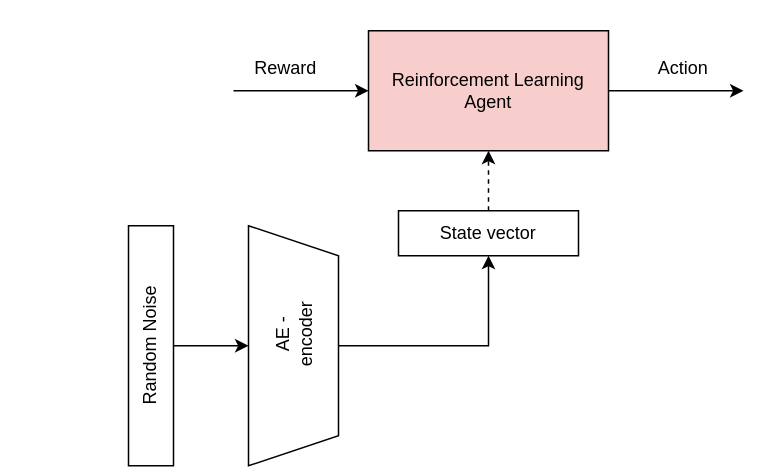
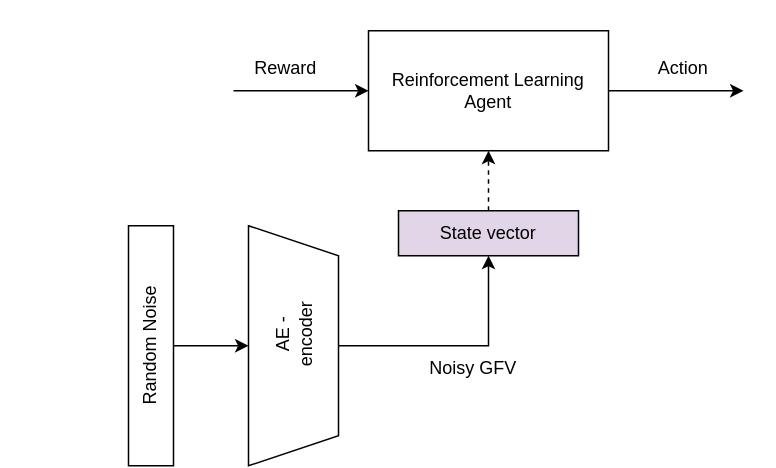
(488, 91) -> (488, 91)
(488, 233) -> (488, 233)
none -> (473, 368)
